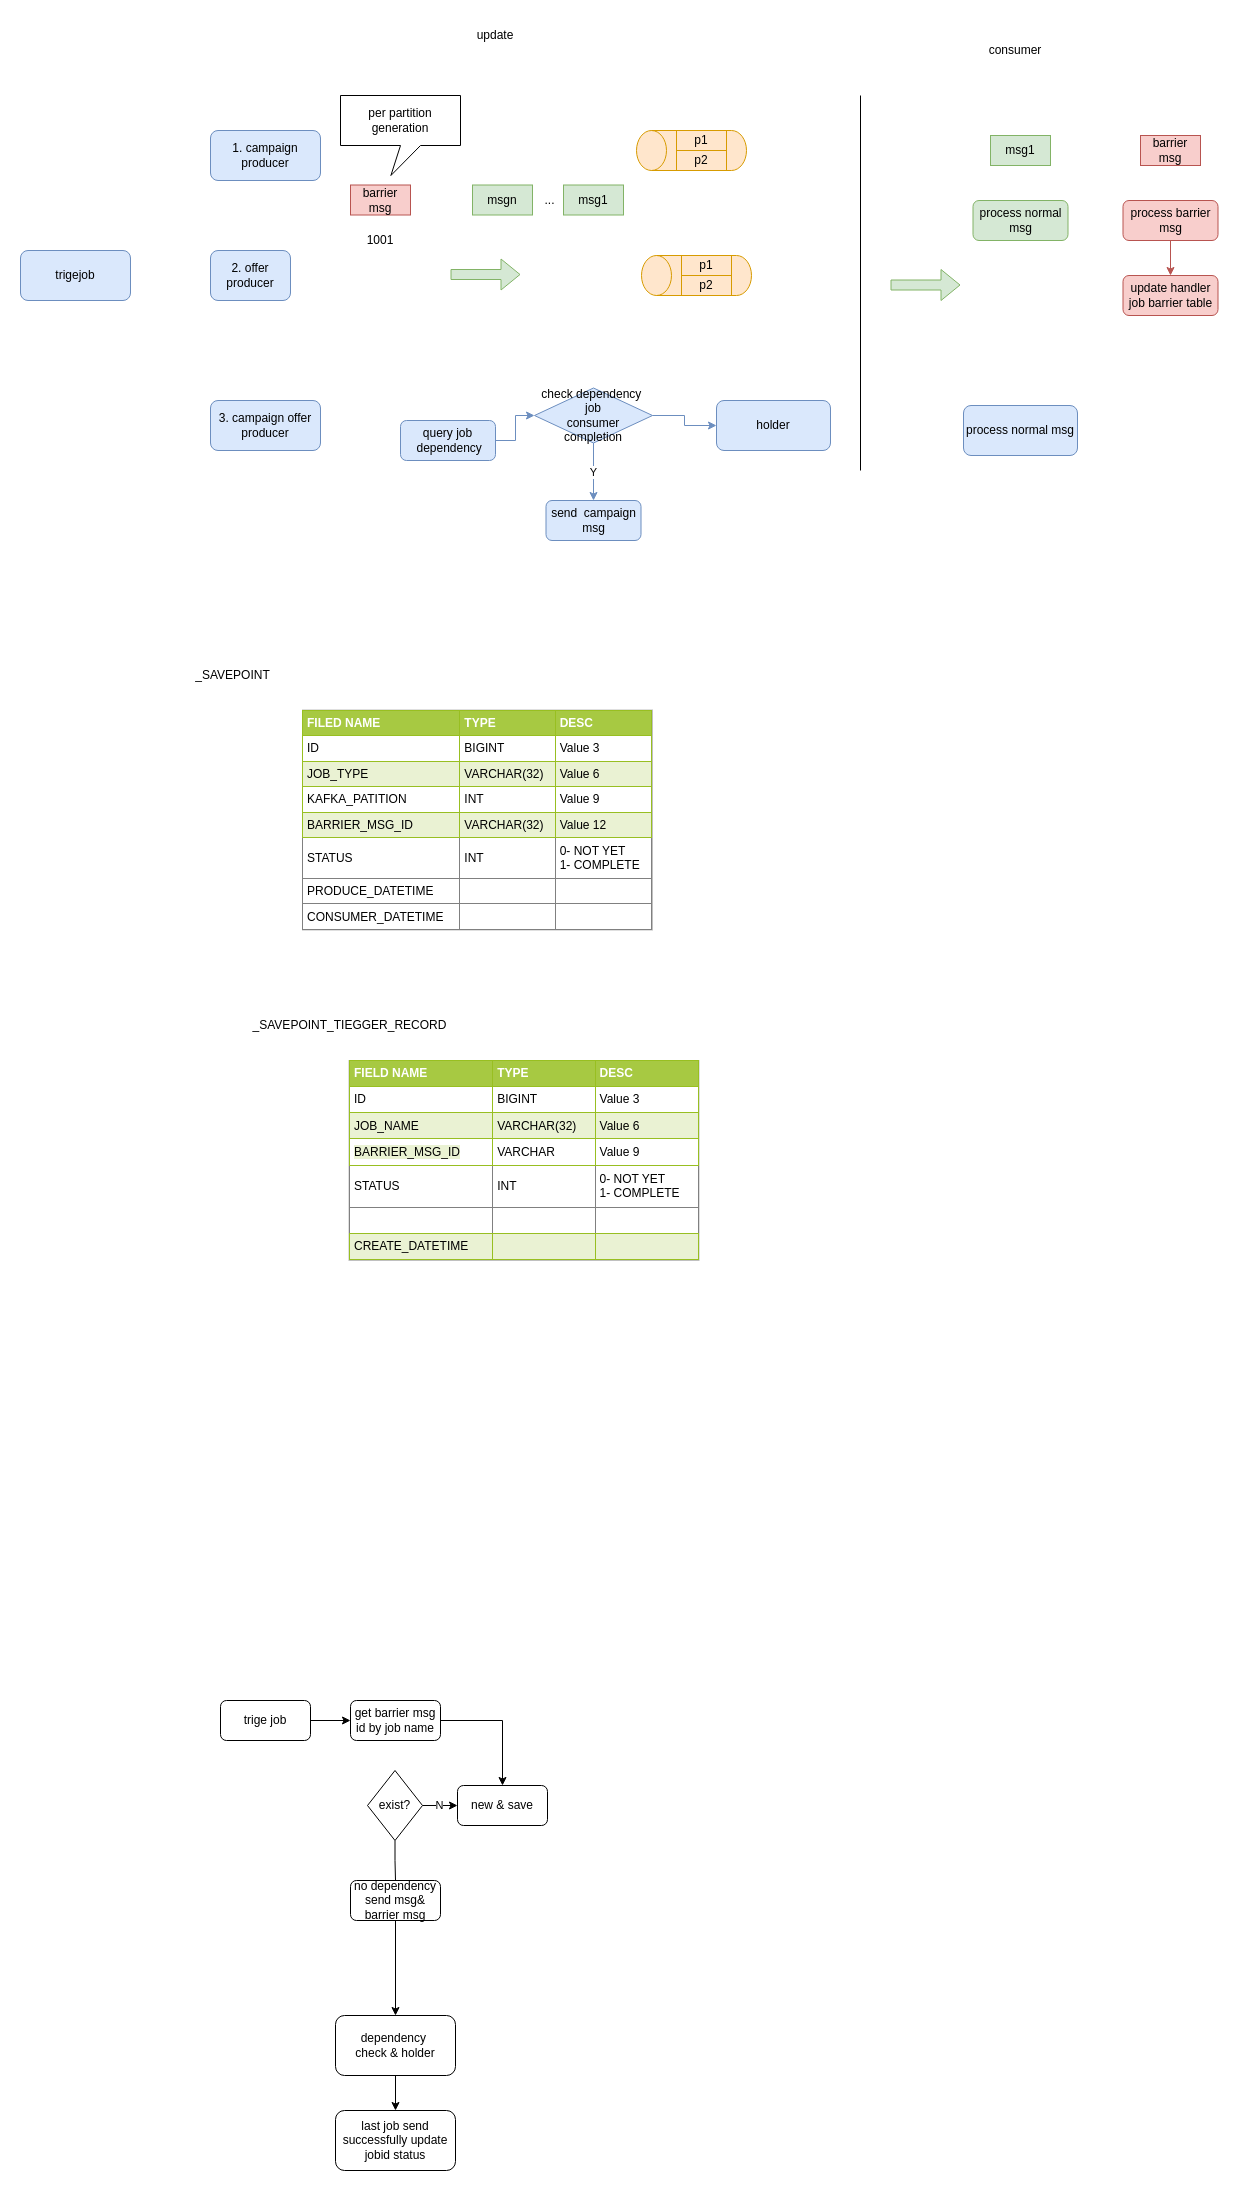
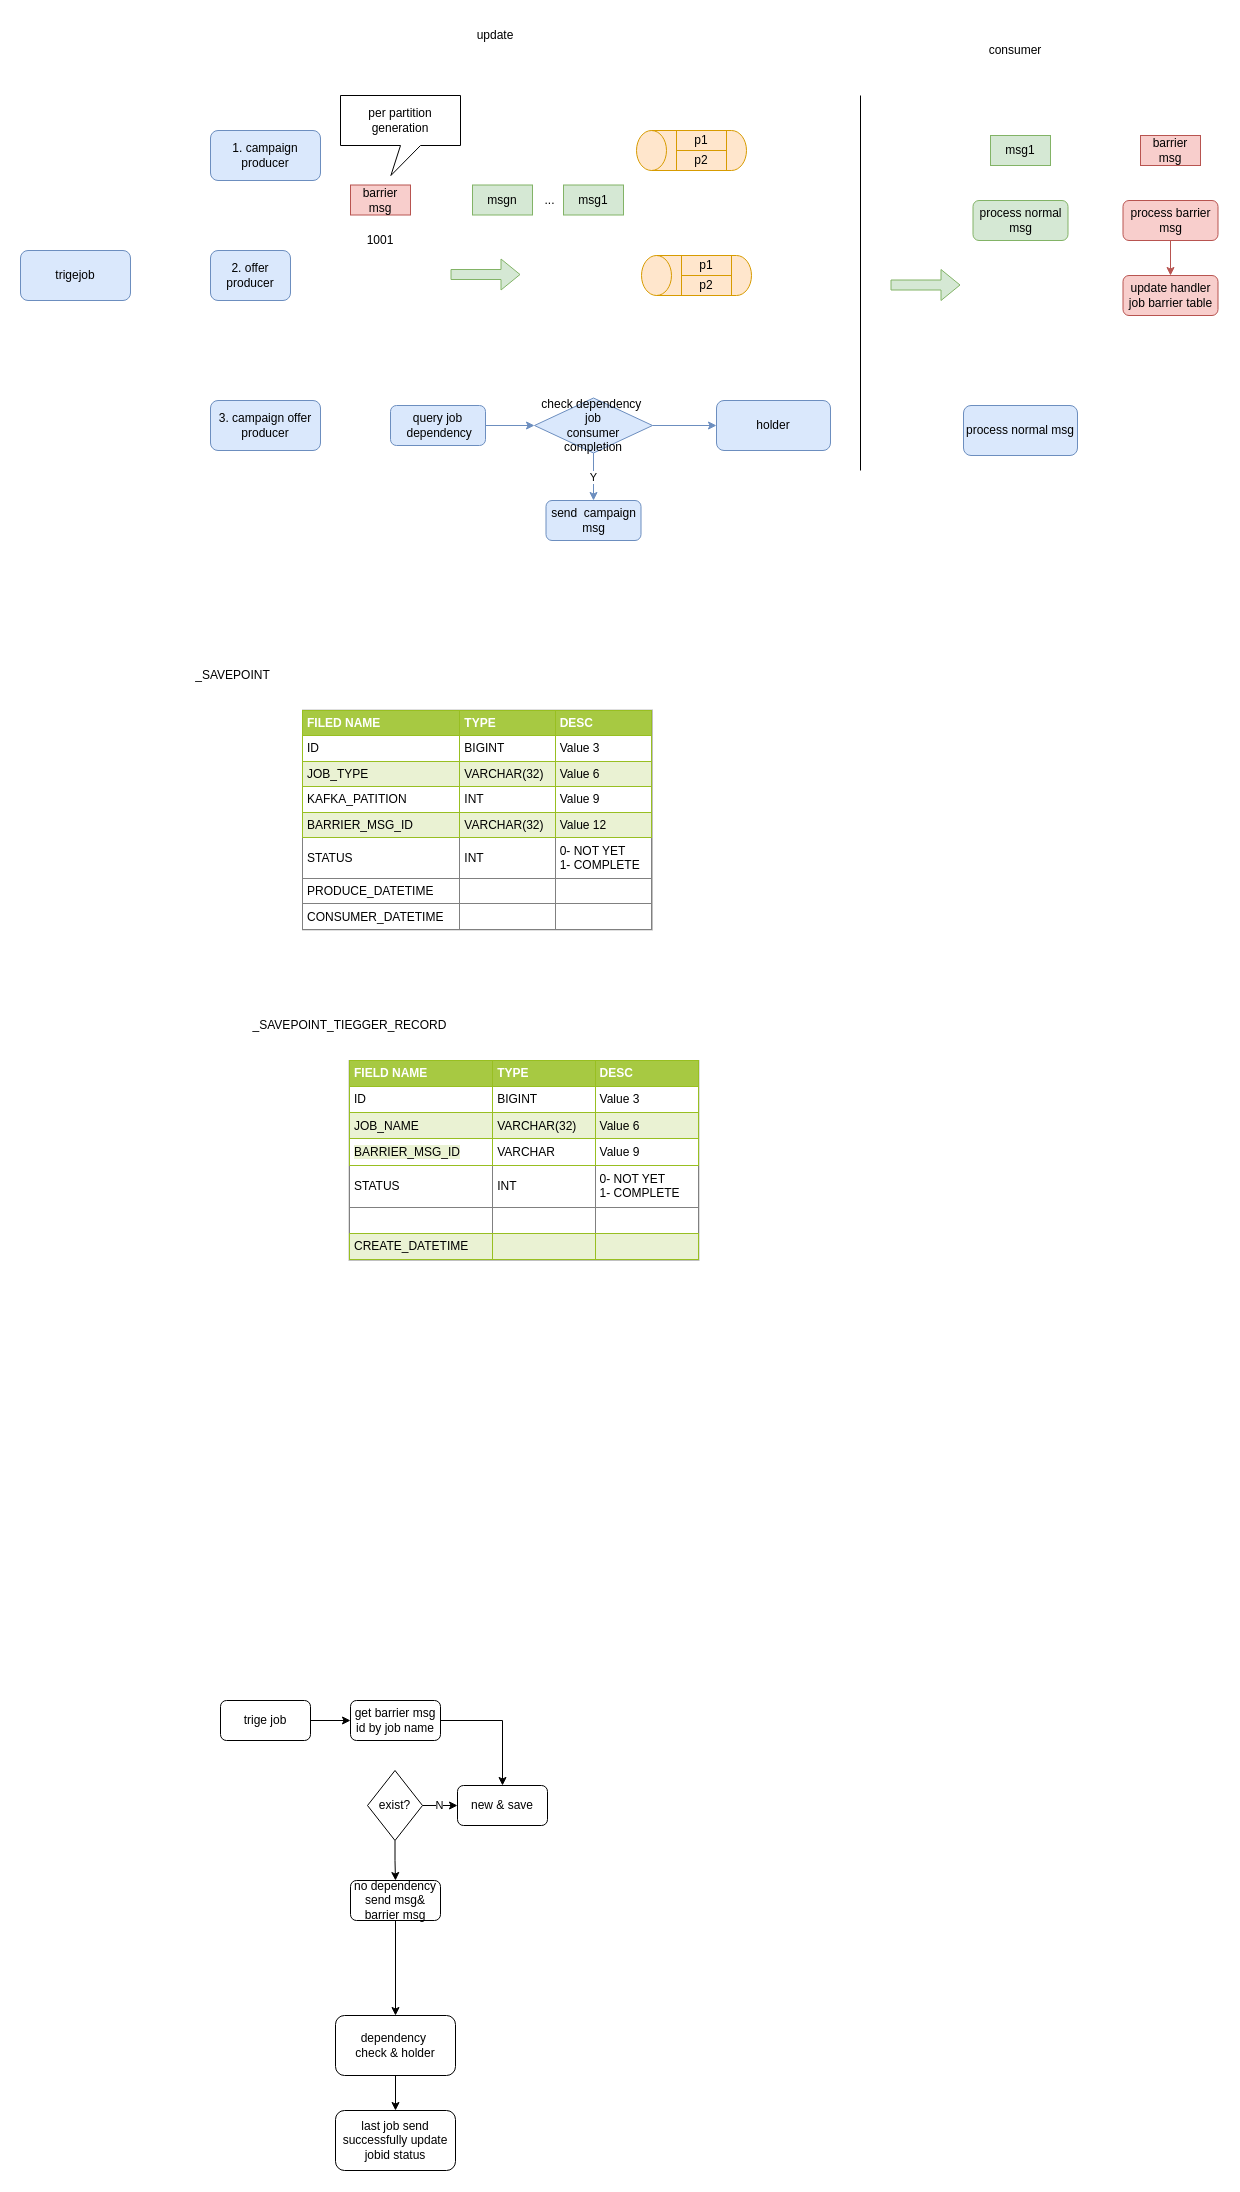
(594, 416) -> (594, 426)
(448, 441) -> (438, 426)
(395, 1874) -> (395, 1872)
